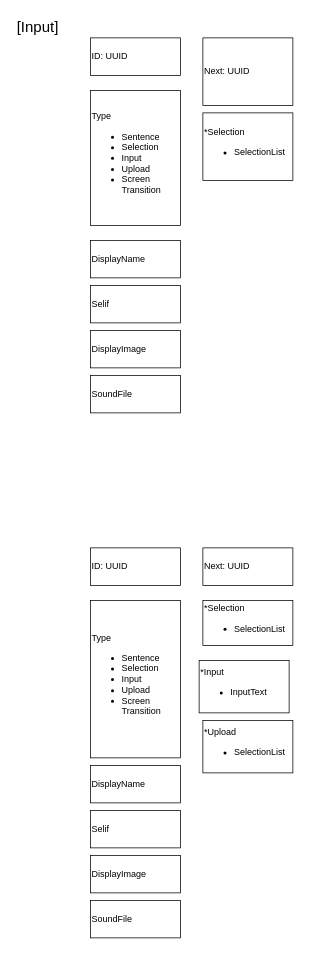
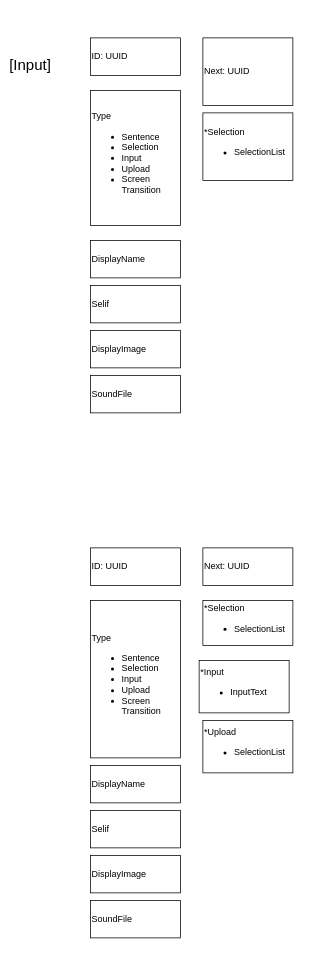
(38, 27) -> (30, 64)
